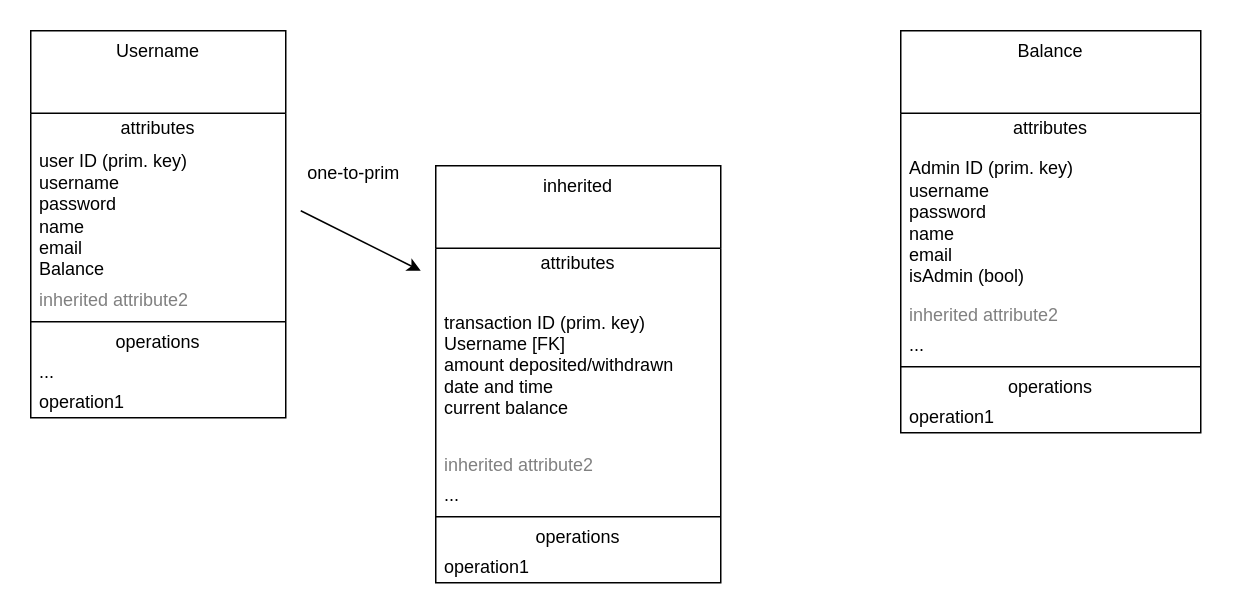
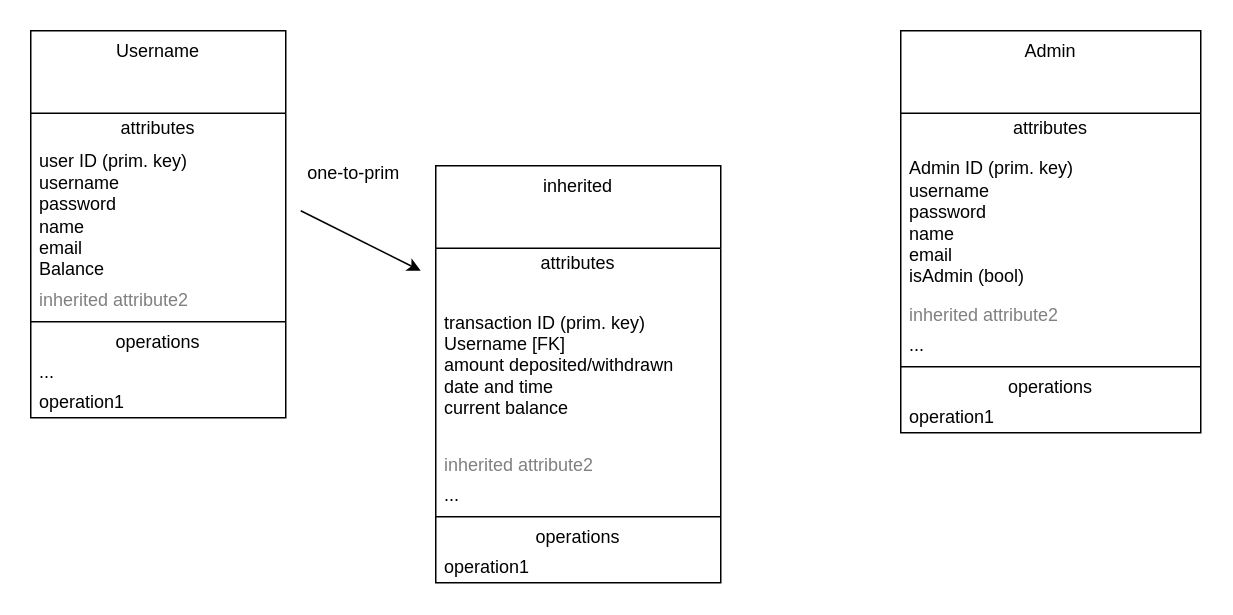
(1051, 52) -> (1051, 52)
